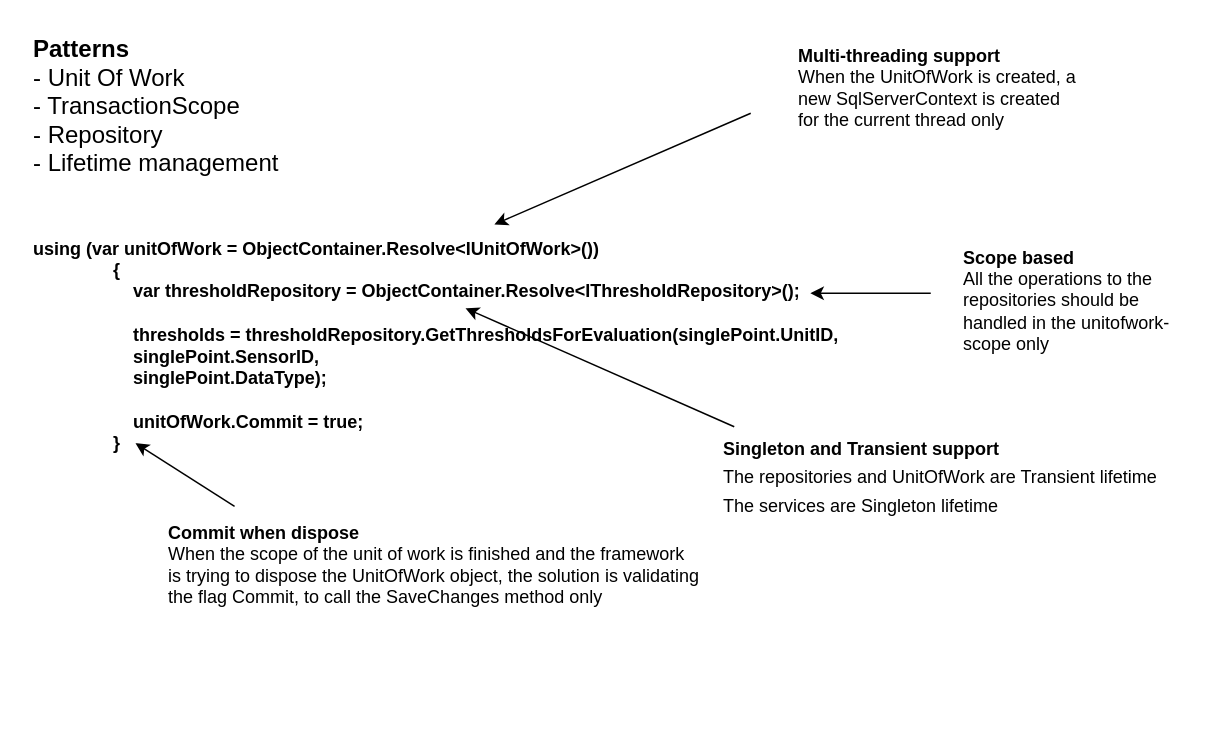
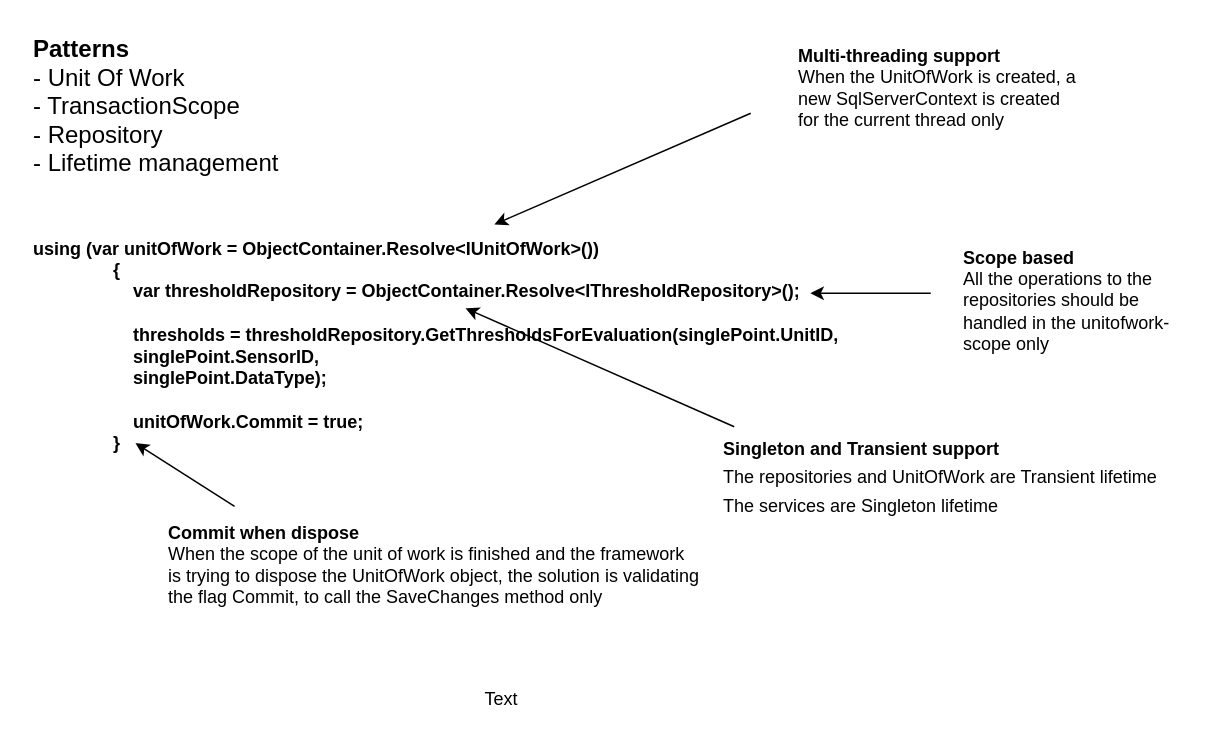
none -> (512, 700)
